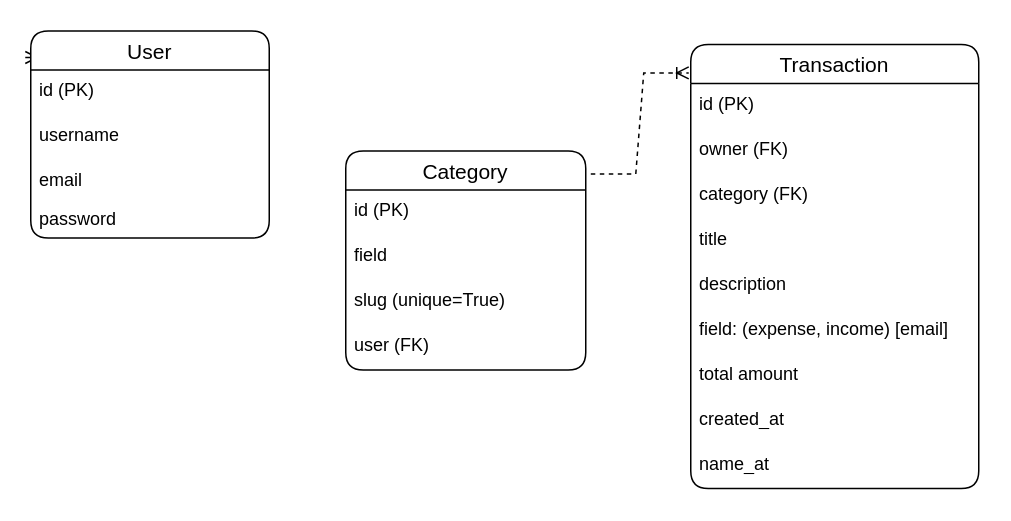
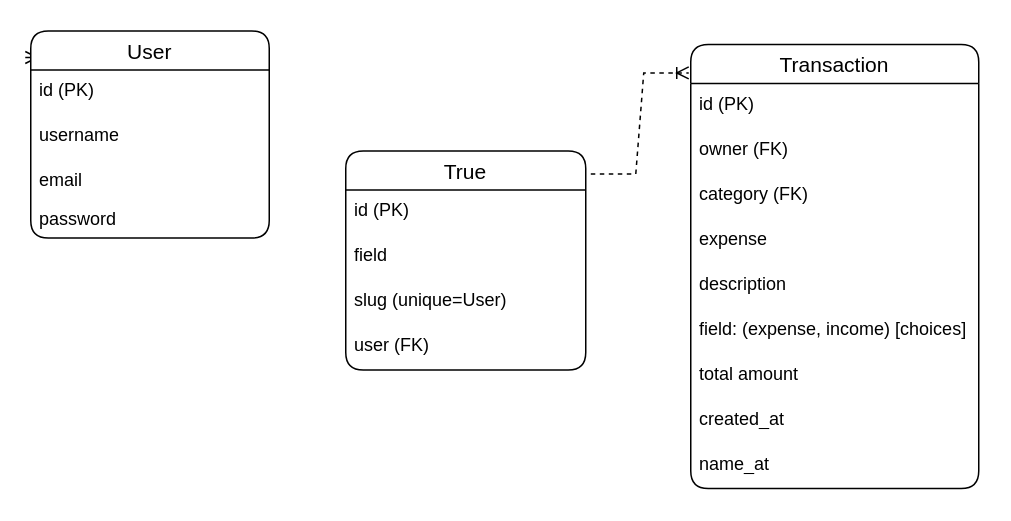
(465, 172) -> (465, 172)
(720, 240) -> (735, 240)
(438, 301) -> (438, 301)
(836, 340) -> (836, 340)
